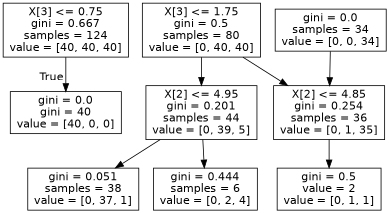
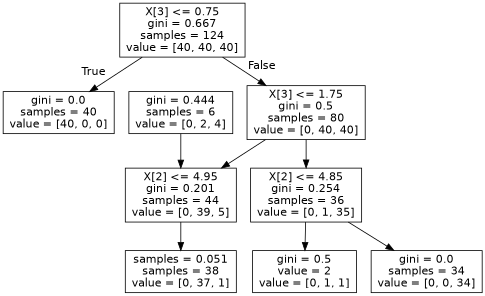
(330, 64) -> (368, 234)
none -> (241, 69)
(66, 113) -> (59, 113)
(203, 150) -> (181, 147)
(83, 189) -> (181, 272)
